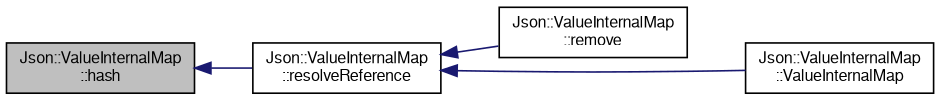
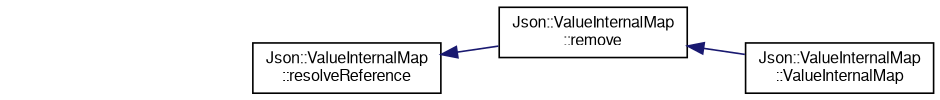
(100, 68) -> none
(601, 72) -> (724, 51)
